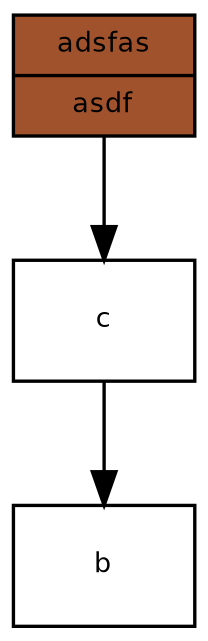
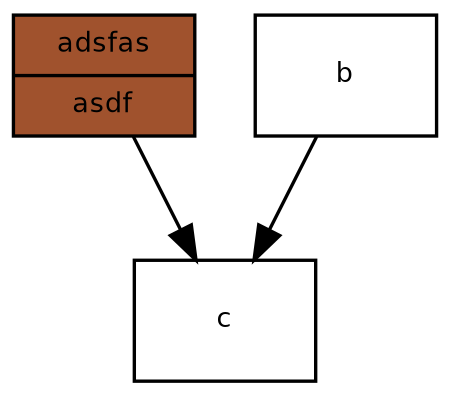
(104, 427) -> (293, 183)
